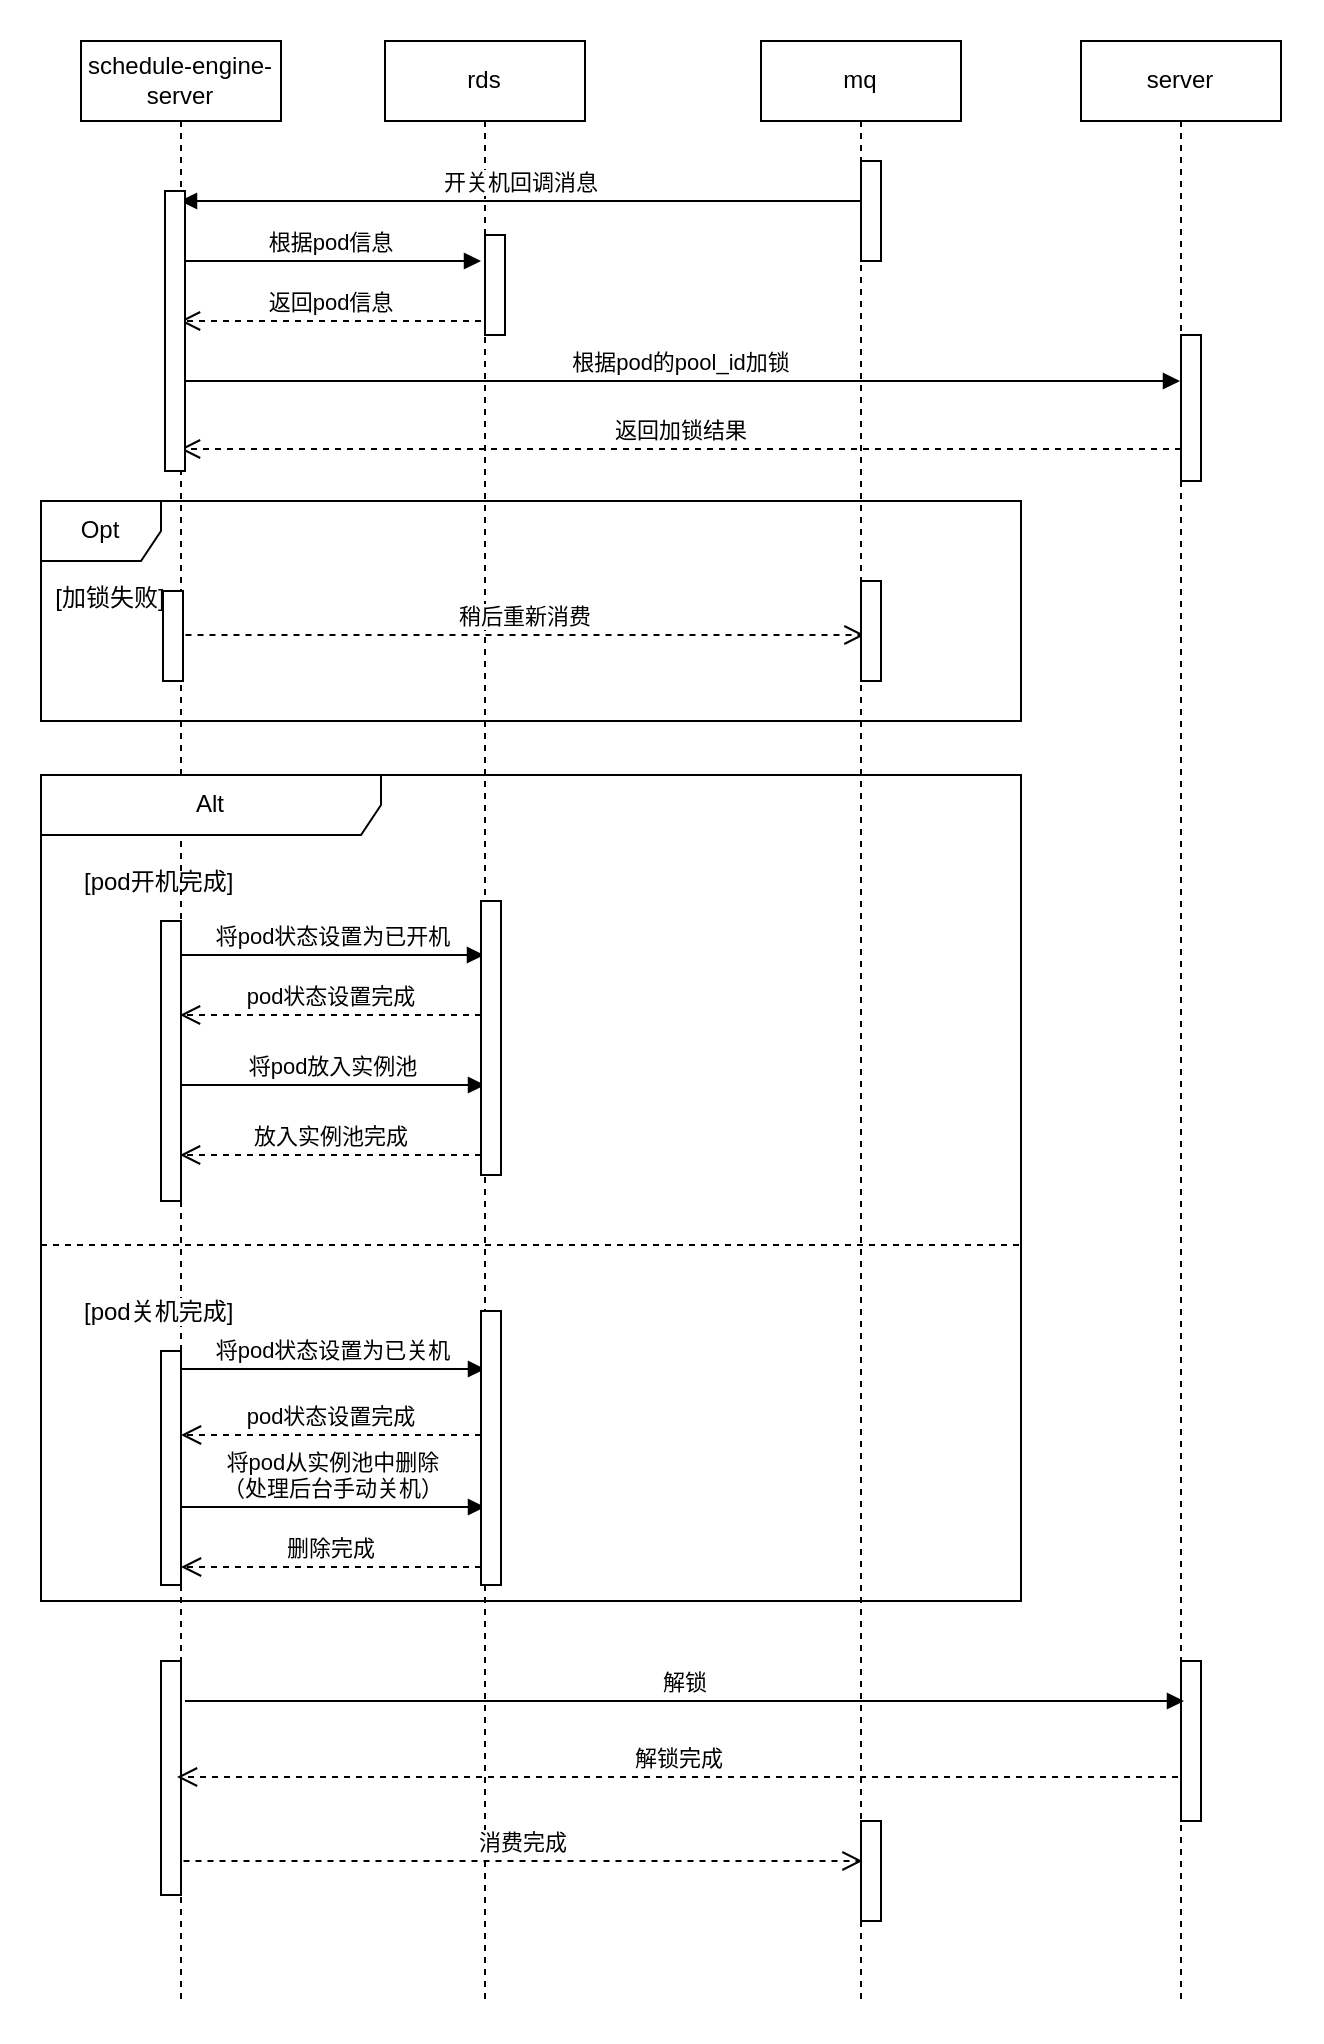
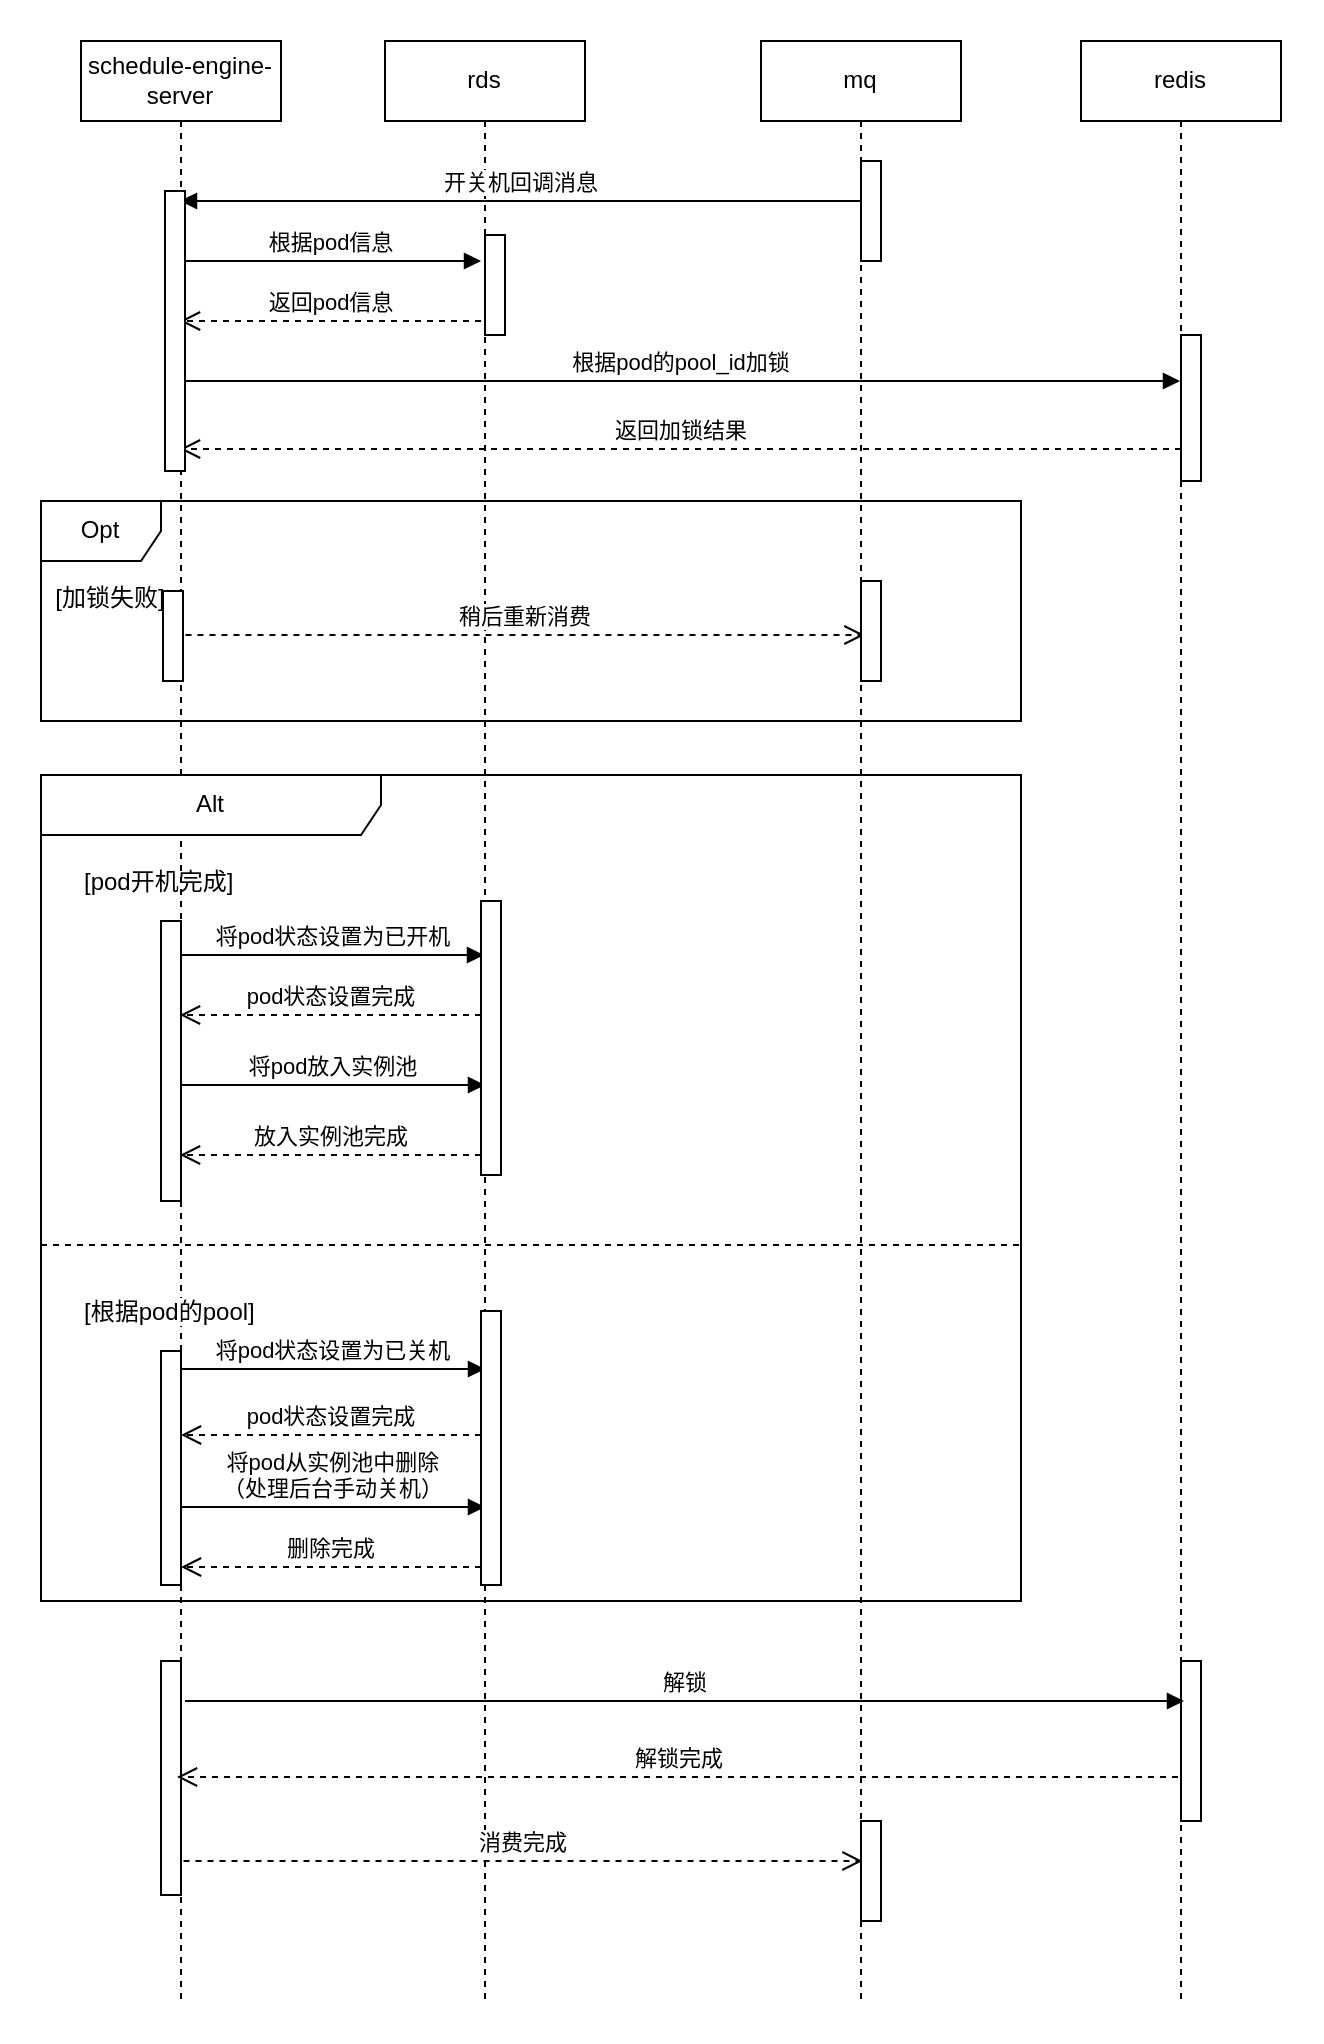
(1181, 81) -> (1181, 81)
(167, 1313) -> (178, 1313)
